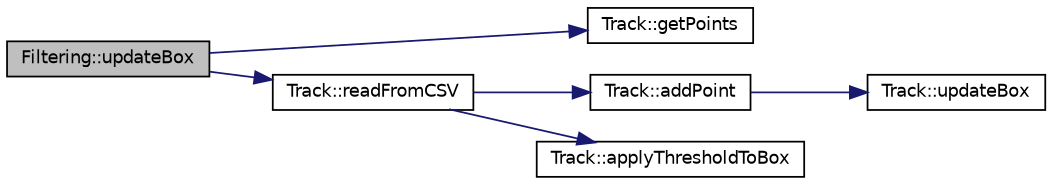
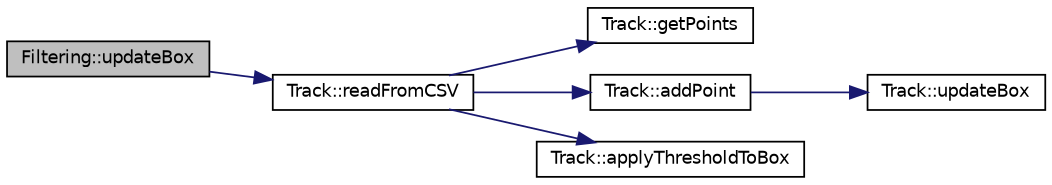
(390, 42) -> (513, 61)
